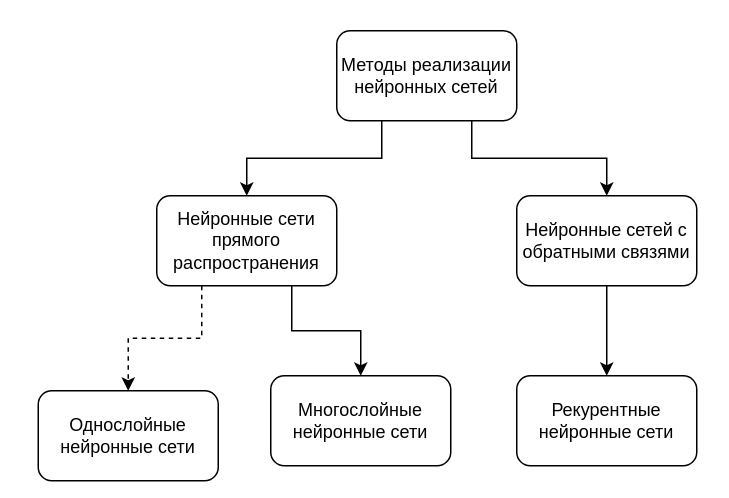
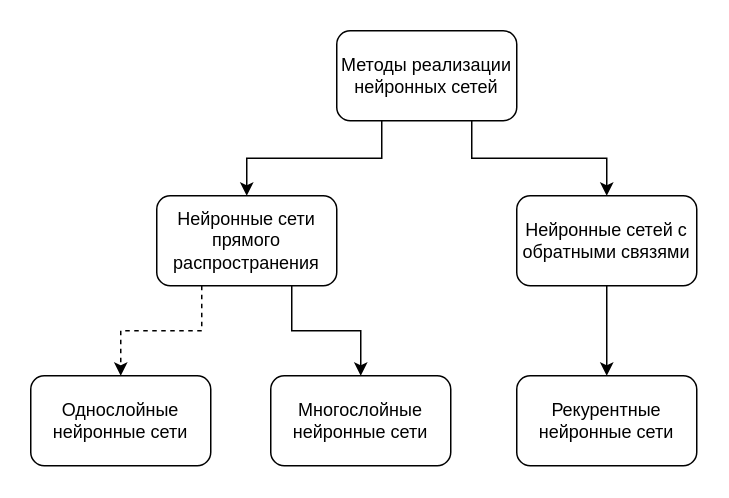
(128, 436) -> (121, 421)
